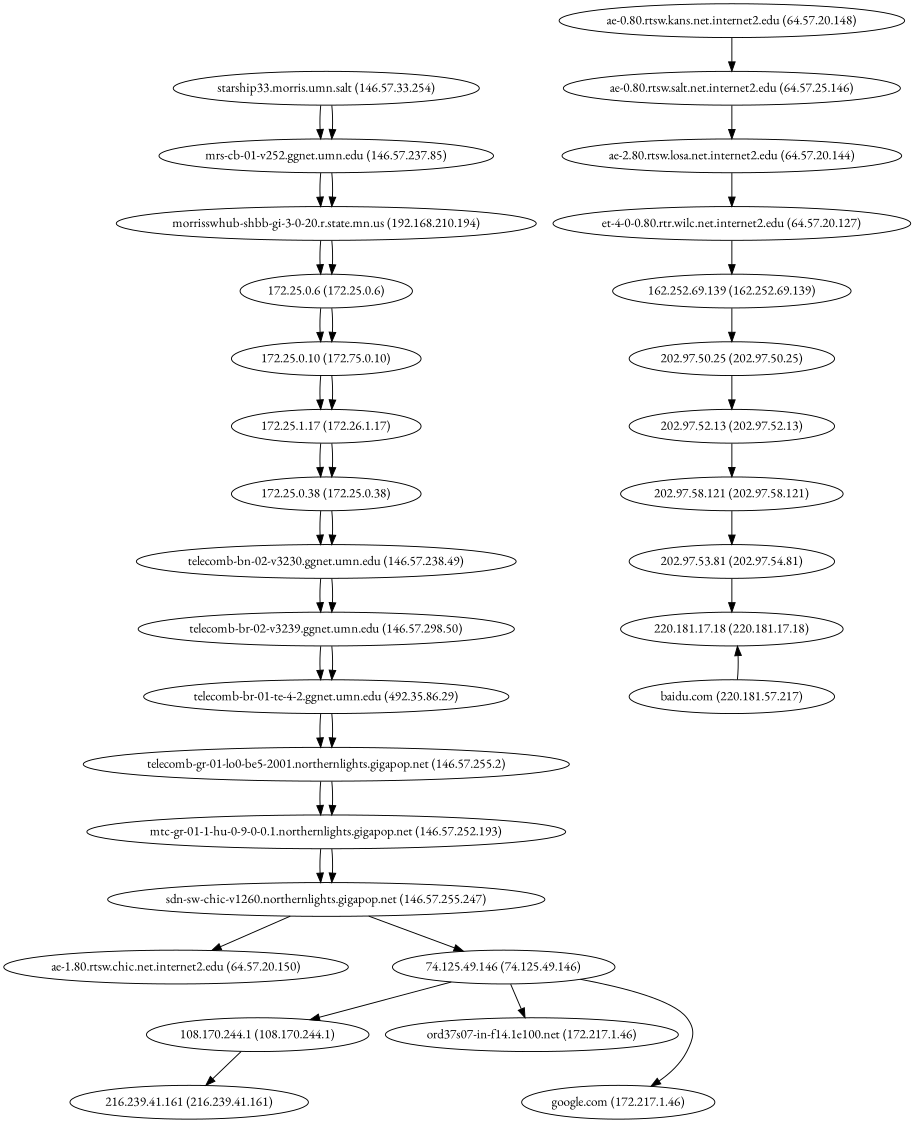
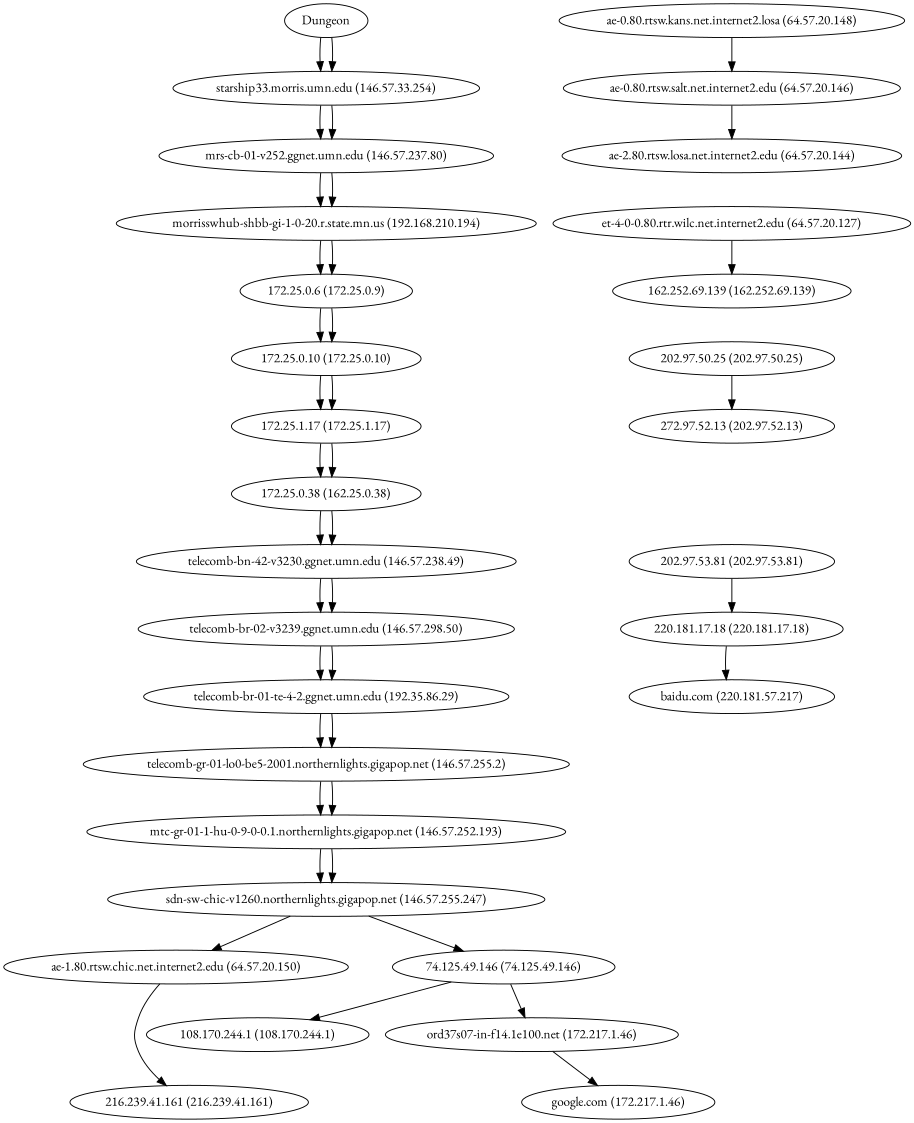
none -> (326, 21)
(732, 21) -> (732, 21)
(326, 88) -> (326, 88)
(732, 88) -> (732, 88)
(326, 156) -> (326, 156)
(732, 185) -> none
(326, 223) -> (326, 223)
(326, 291) -> (326, 291)
(732, 320) -> none
(326, 359) -> (326, 359)
(326, 426) -> (326, 426)
(732, 426) -> (732, 426)
(326, 494) -> (326, 494)
(732, 494) -> none
(326, 561) -> (326, 561)
(732, 561) -> (732, 561)
(738, 668) -> (726, 658)
(326, 697) -> (326, 697)
(672, 1006) -> (571, 1066)
(227, 1065) -> (135, 1032)
